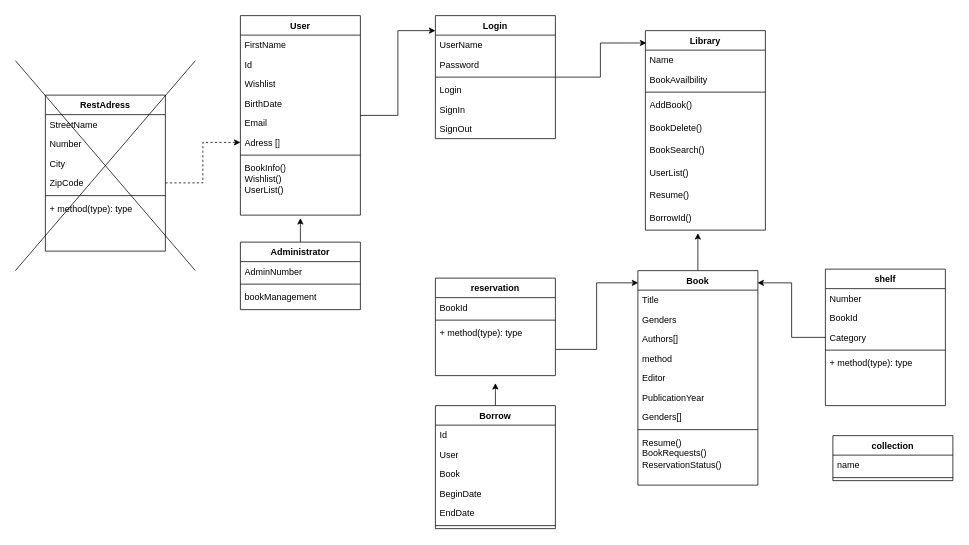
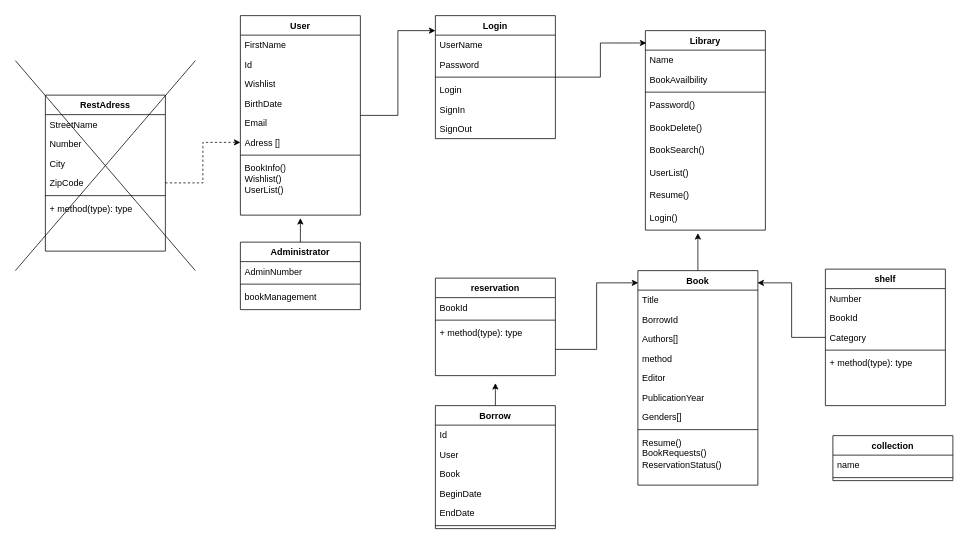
(673, 106) -> (675, 106)
(675, 218) -> (666, 218)
(660, 320) -> (663, 320)
